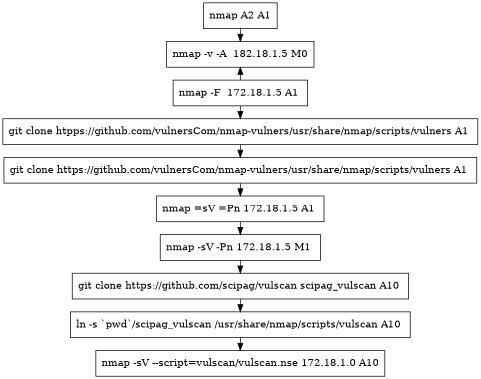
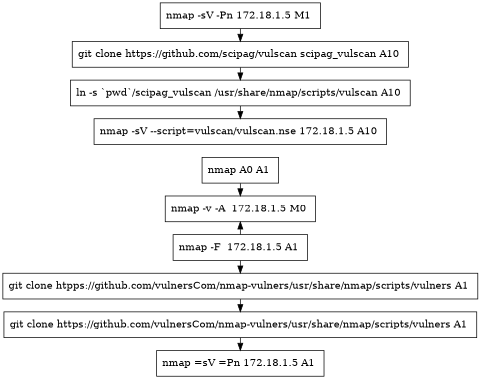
(240, 16) -> (240, 170)
(240, 54) -> (240, 209)
(240, 225) -> none
(240, 363) -> (240, 132)
